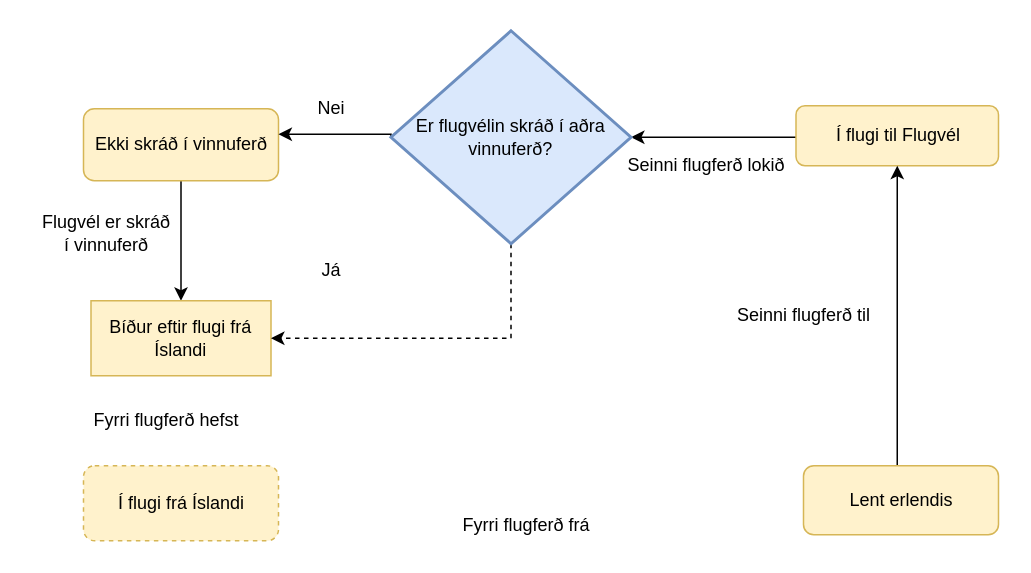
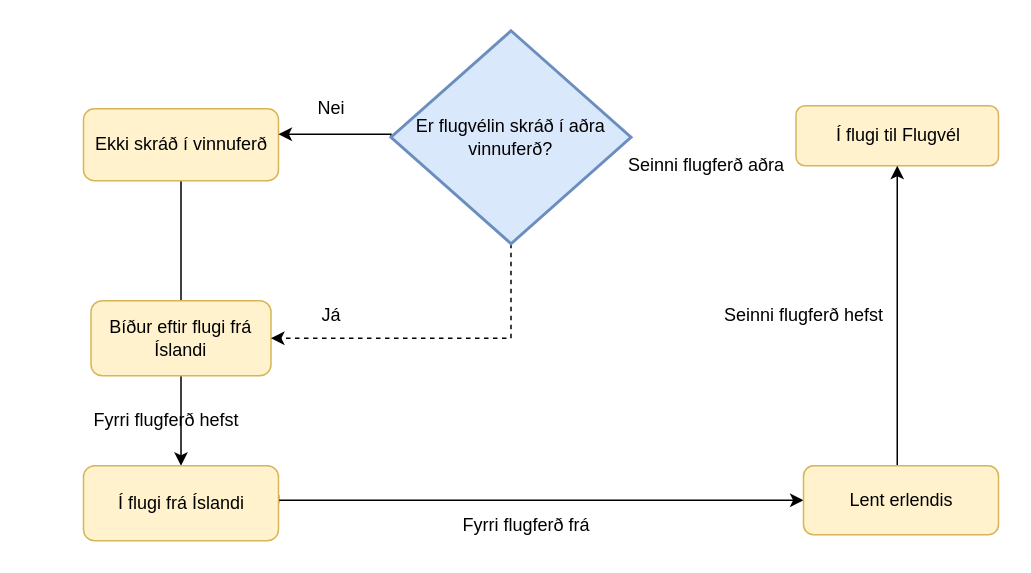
(719, 137) -> none
(707, 166) -> (707, 166)
(106, 233) -> none
(331, 271) -> (331, 316)
(181, 289) -> (181, 293)
(804, 316) -> (804, 316)
(181, 338) -> (181, 338)
none -> (181, 416)
none -> (534, 500)
(181, 503) -> (181, 503)
